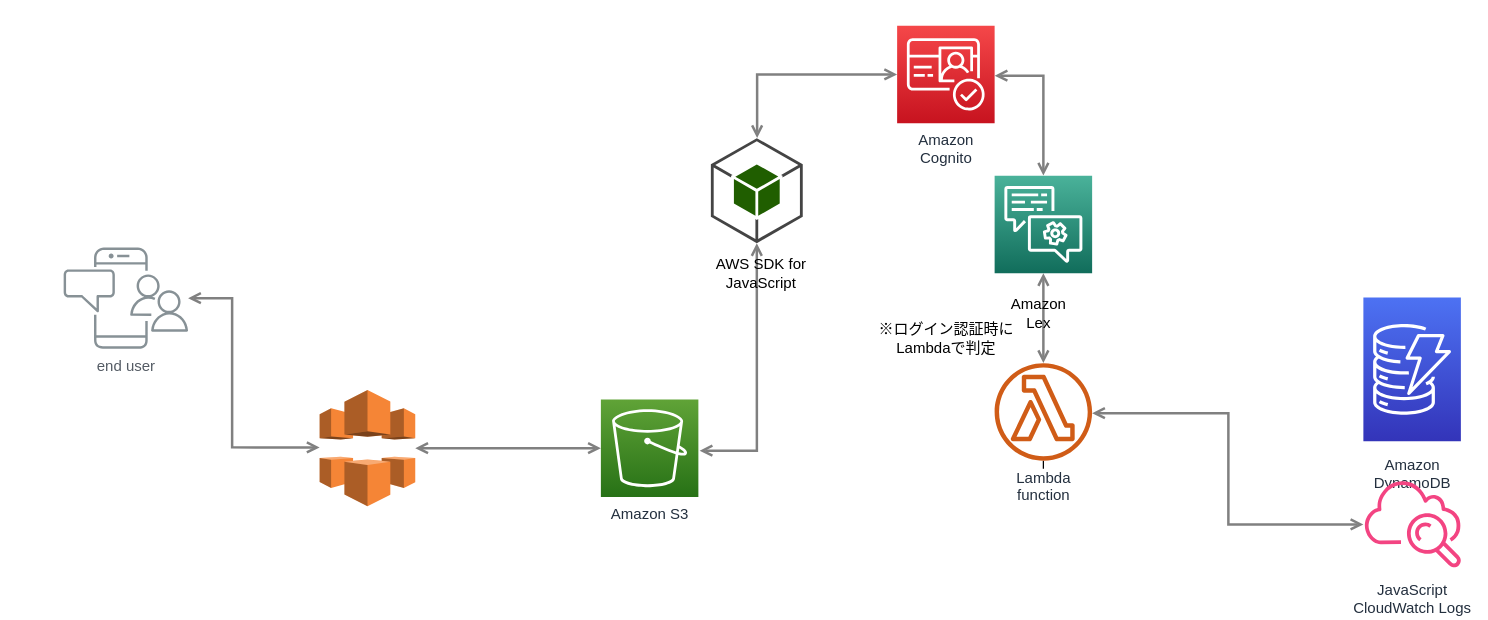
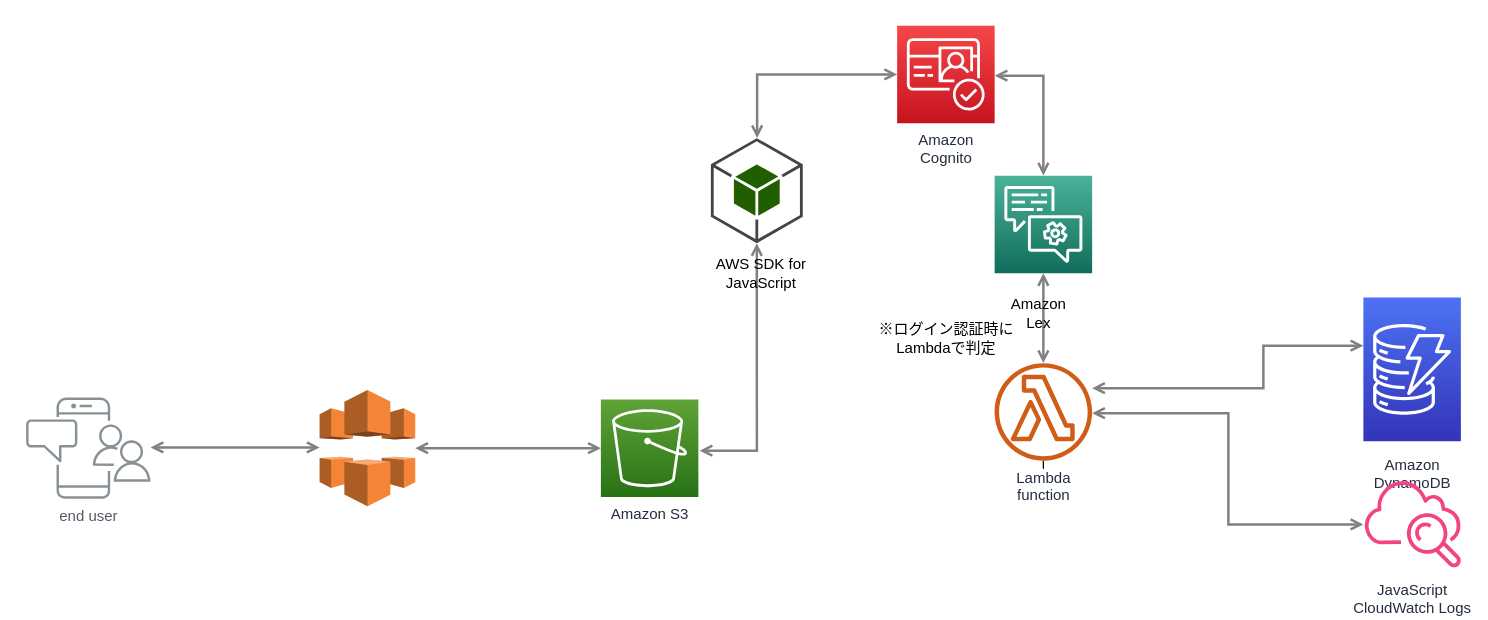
(126, 298) -> (88, 448)
none -> (1248, 388)
